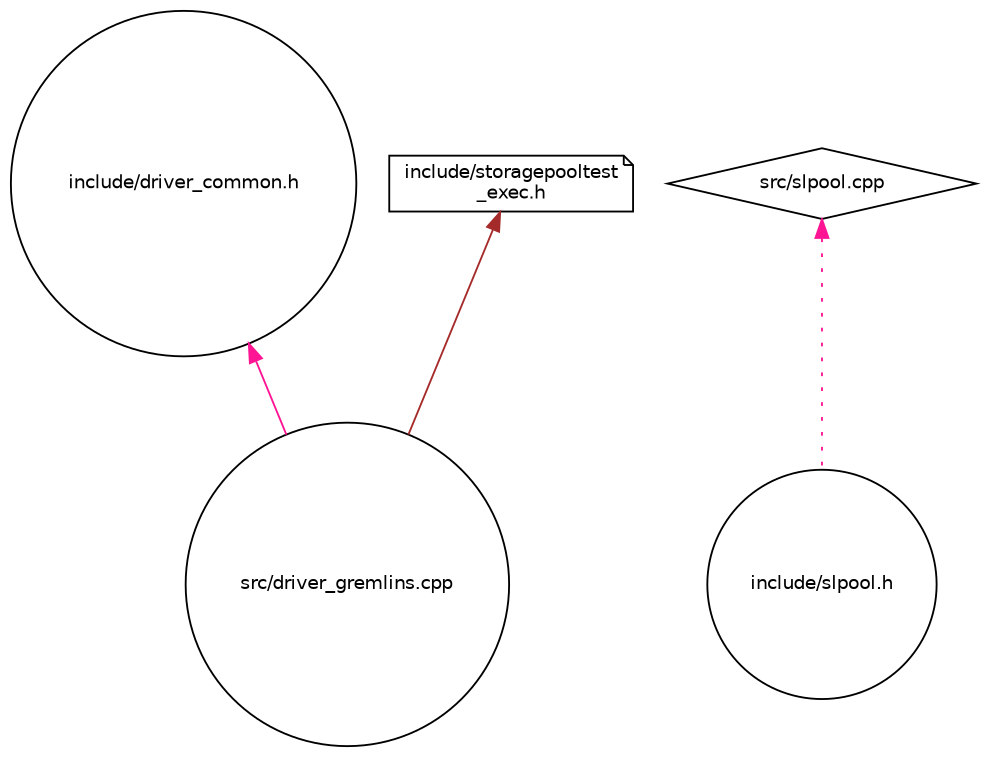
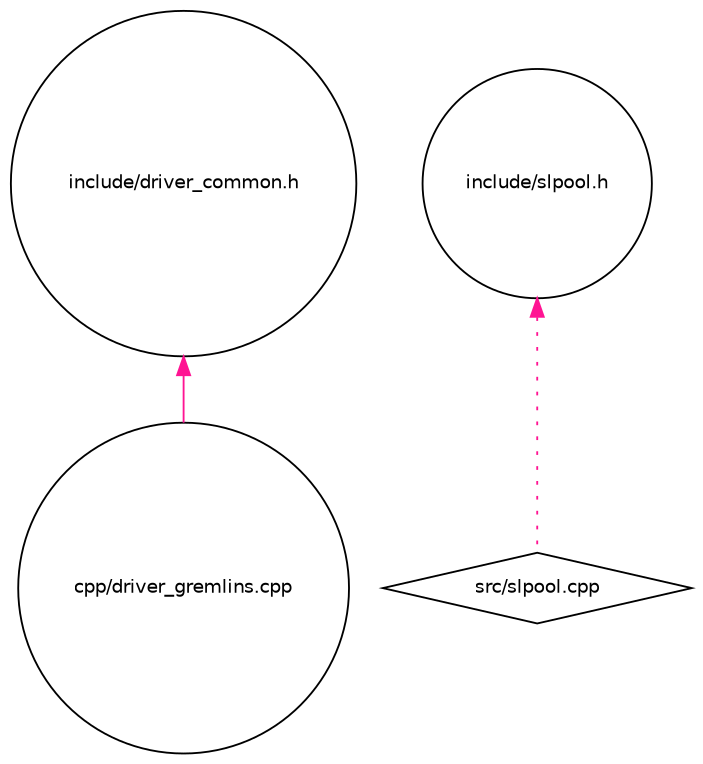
(511, 184) -> none
(822, 354) -> (537, 435)
(347, 584) -> (184, 588)
